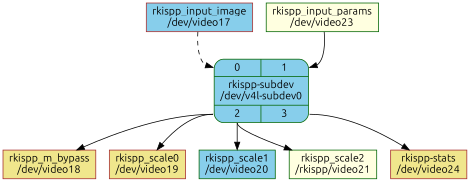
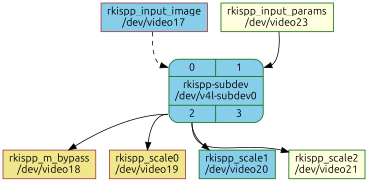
(333, 164) -> (327, 164)
(429, 164) -> none
